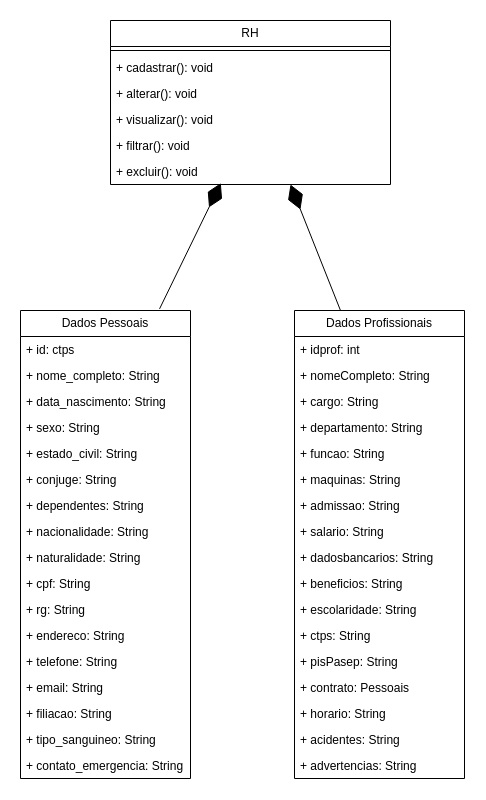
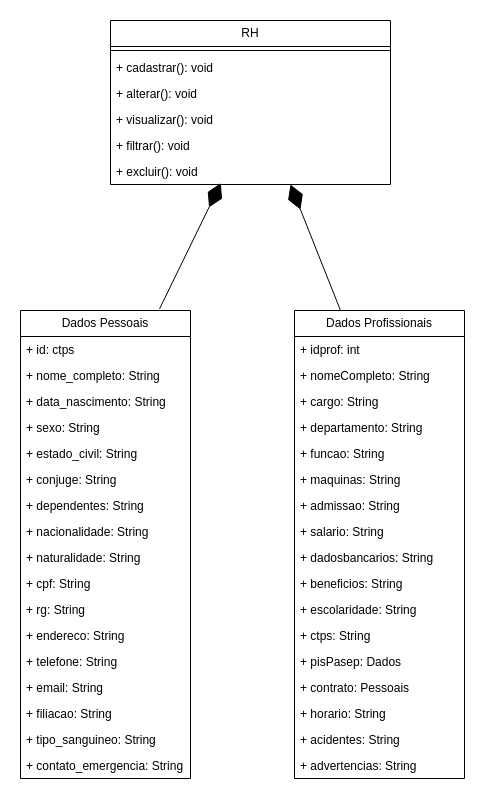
(353, 663) -> (351, 663)
